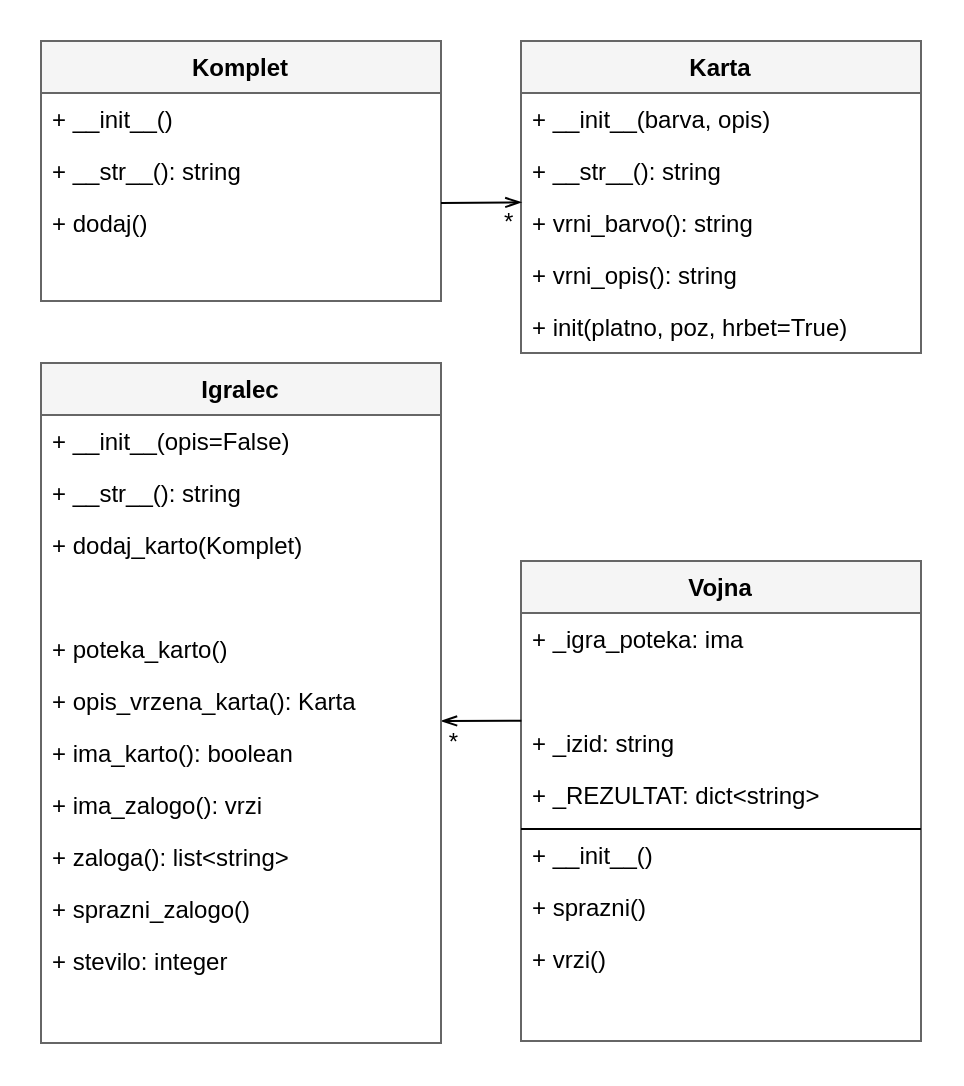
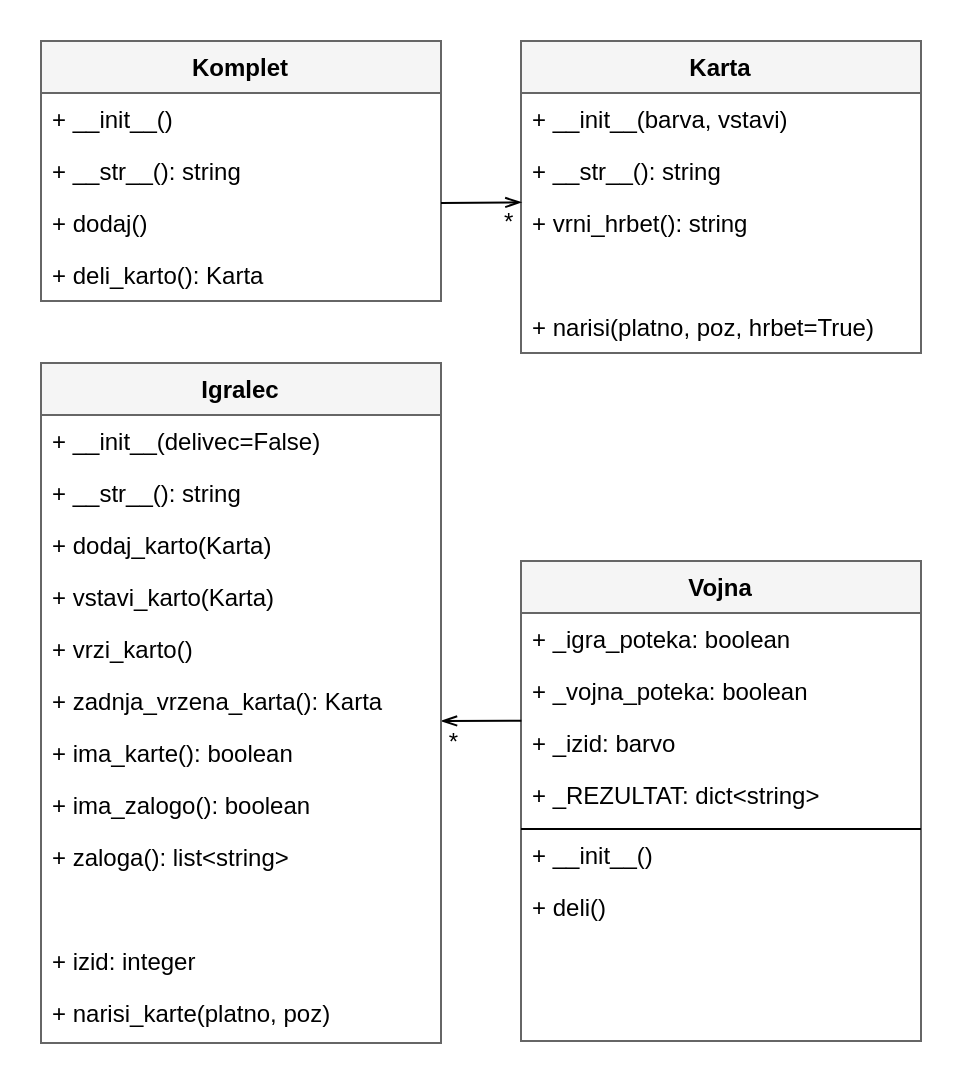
(668, 120) -> (681, 120)
(664, 224) -> (664, 224)
none -> (241, 275)
(721, 275) -> none
(715, 328) -> (729, 328)
(184, 442) -> (201, 442)
(194, 546) -> (183, 546)
none -> (241, 597)
(644, 640) -> (671, 640)
(156, 650) -> (140, 650)
none -> (721, 691)
(228, 702) -> (244, 702)
(614, 744) -> (610, 744)
(184, 754) -> (184, 754)
(168, 806) -> (188, 806)
(600, 908) -> (576, 908)
(241, 909) -> none
(721, 959) -> none
(154, 962) -> (134, 962)
none -> (241, 1013)
